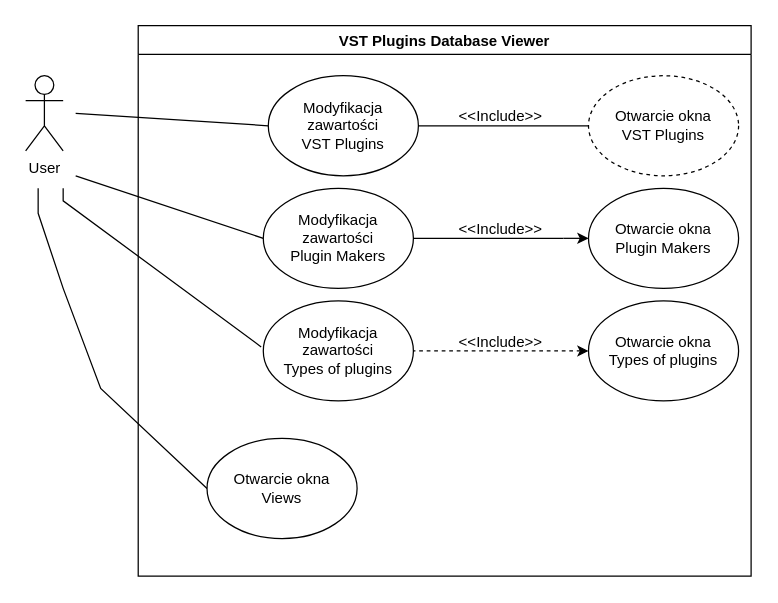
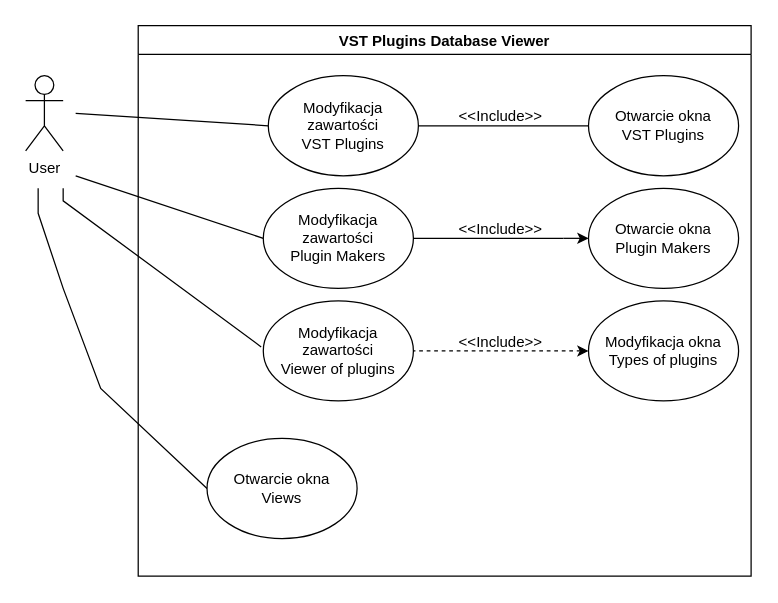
(663, 126) -> (663, 126)
(338, 351) -> (338, 351)
(663, 351) -> (663, 351)
